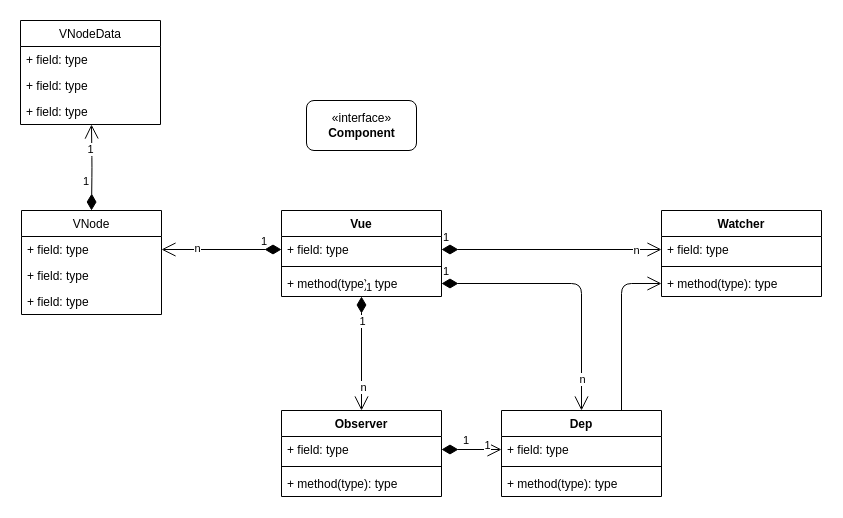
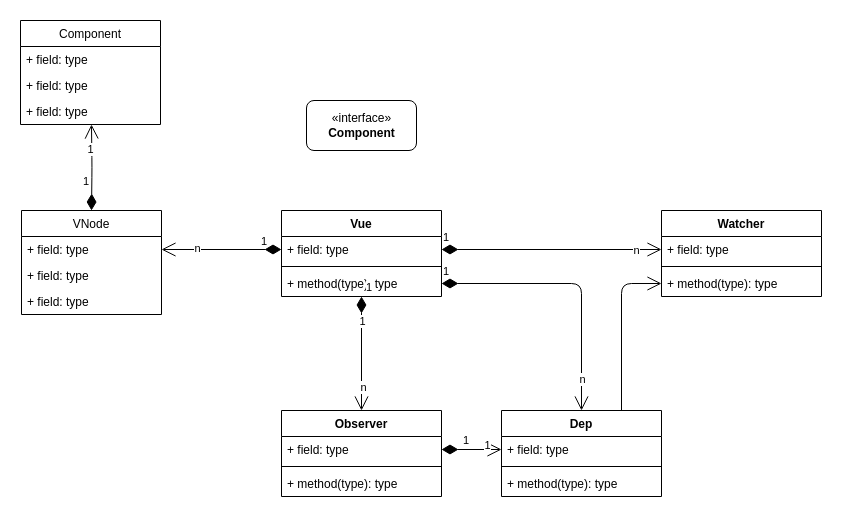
(90, 34) -> (90, 34)
